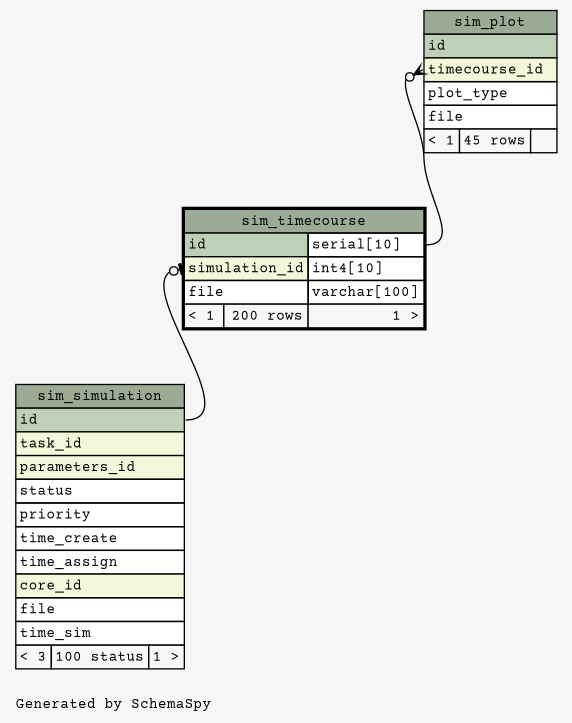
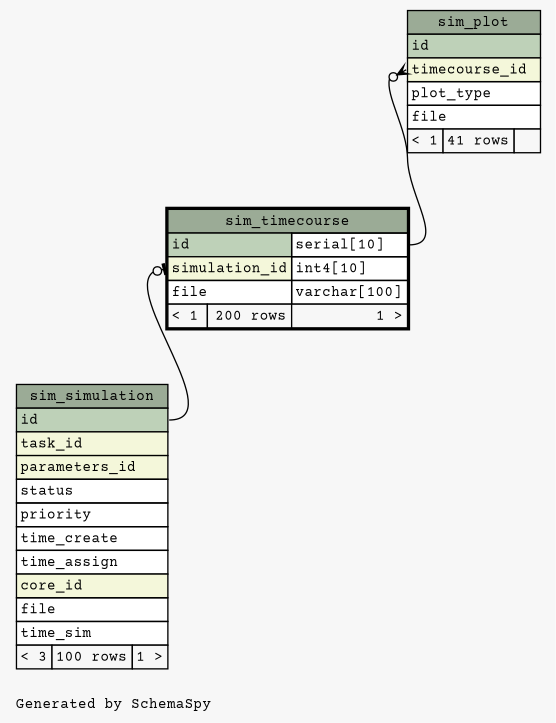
(495, 140) -> (479, 140)
(100, 656) -> (92, 656)
